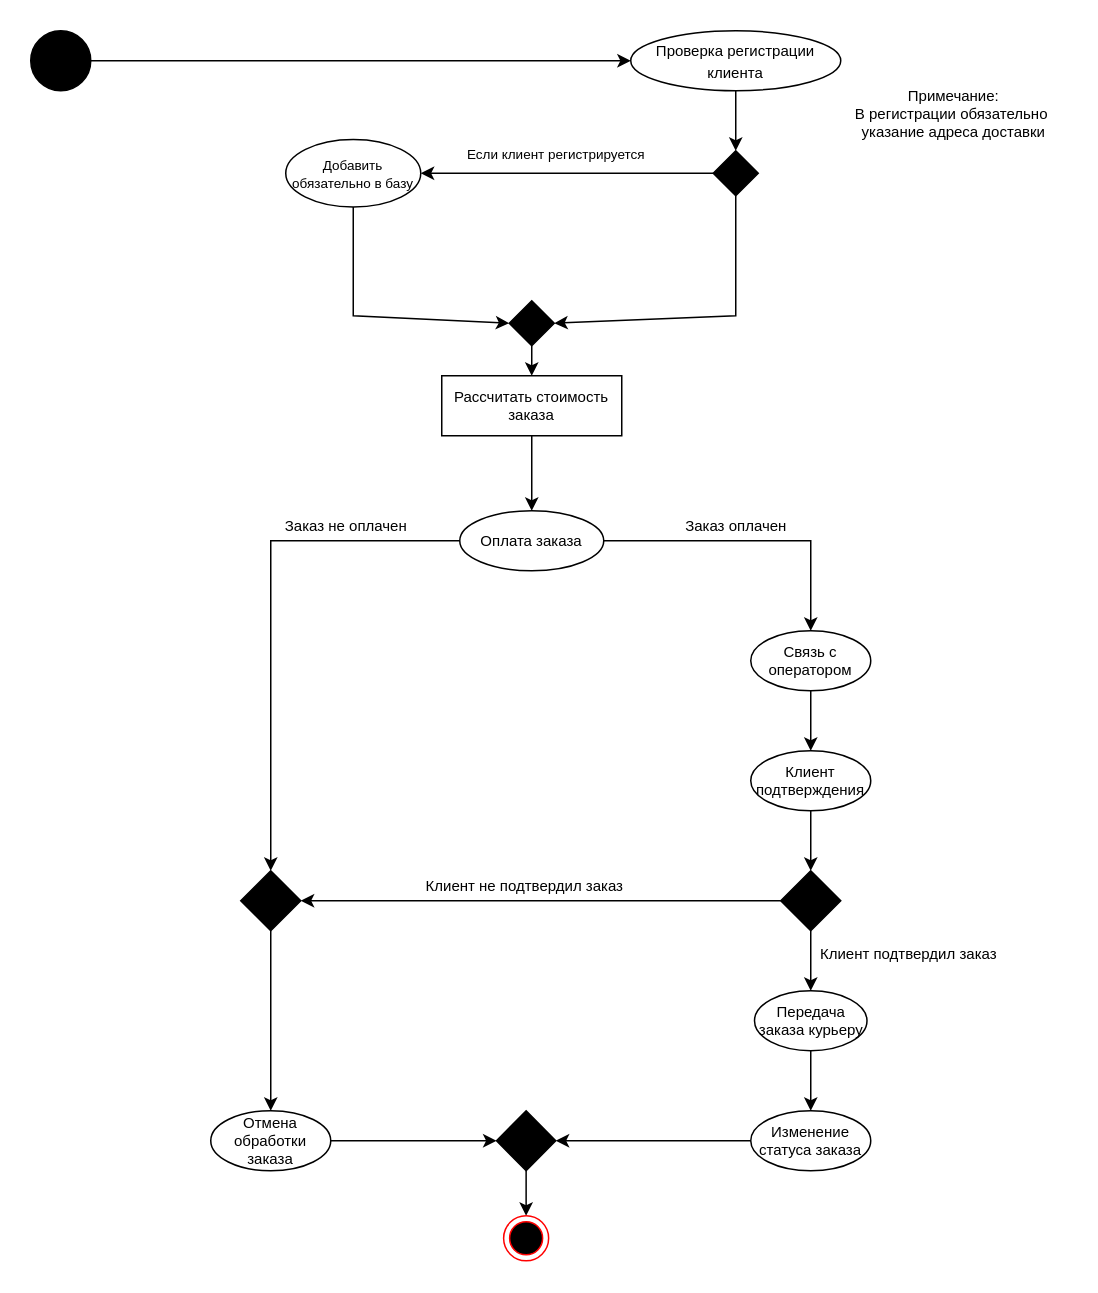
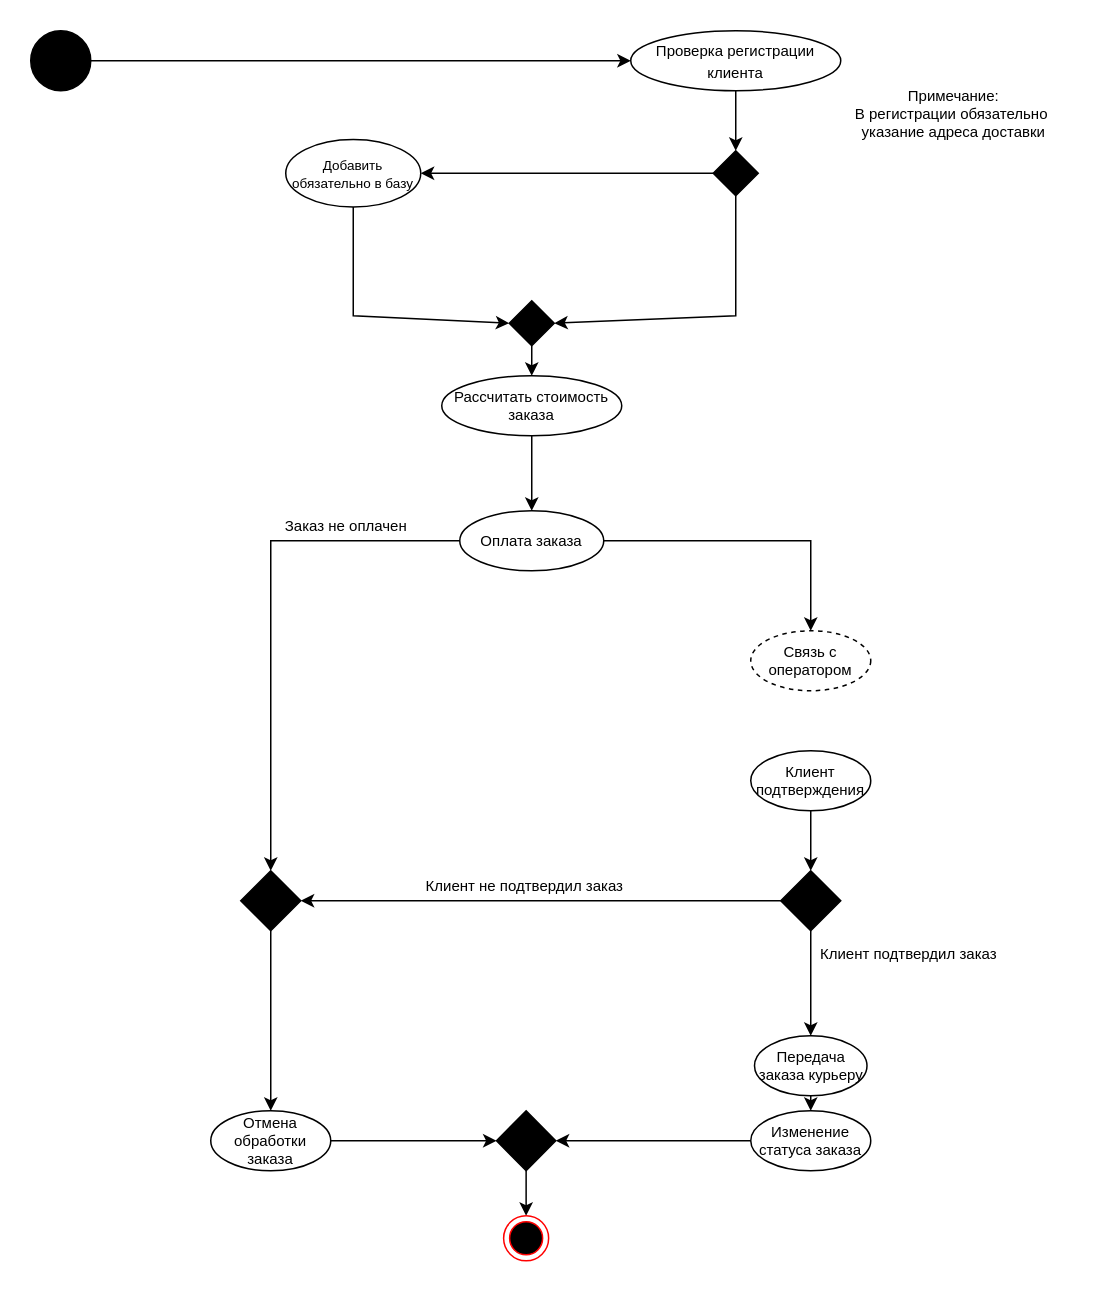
(556, 155) -> none
(532, 406) -> (532, 406)
(736, 526) -> none
(811, 661) -> (811, 661)
(811, 716) -> none
(811, 1021) -> (811, 1066)
